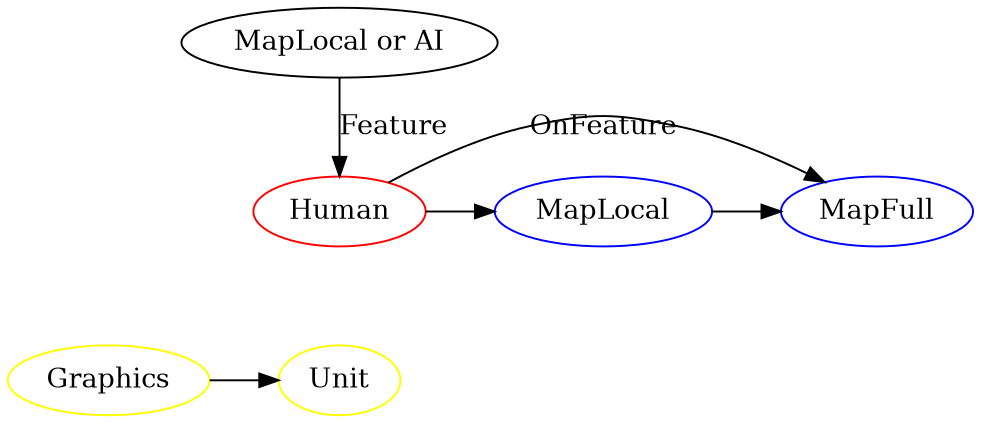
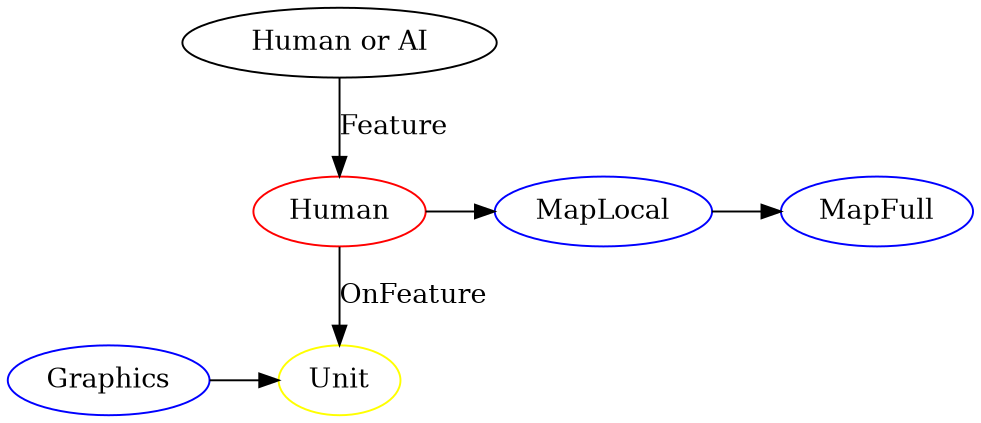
(340, 43) -> (340, 43)
(596, 116) -> (340, 286)
(109, 380) -> (109, 380)
